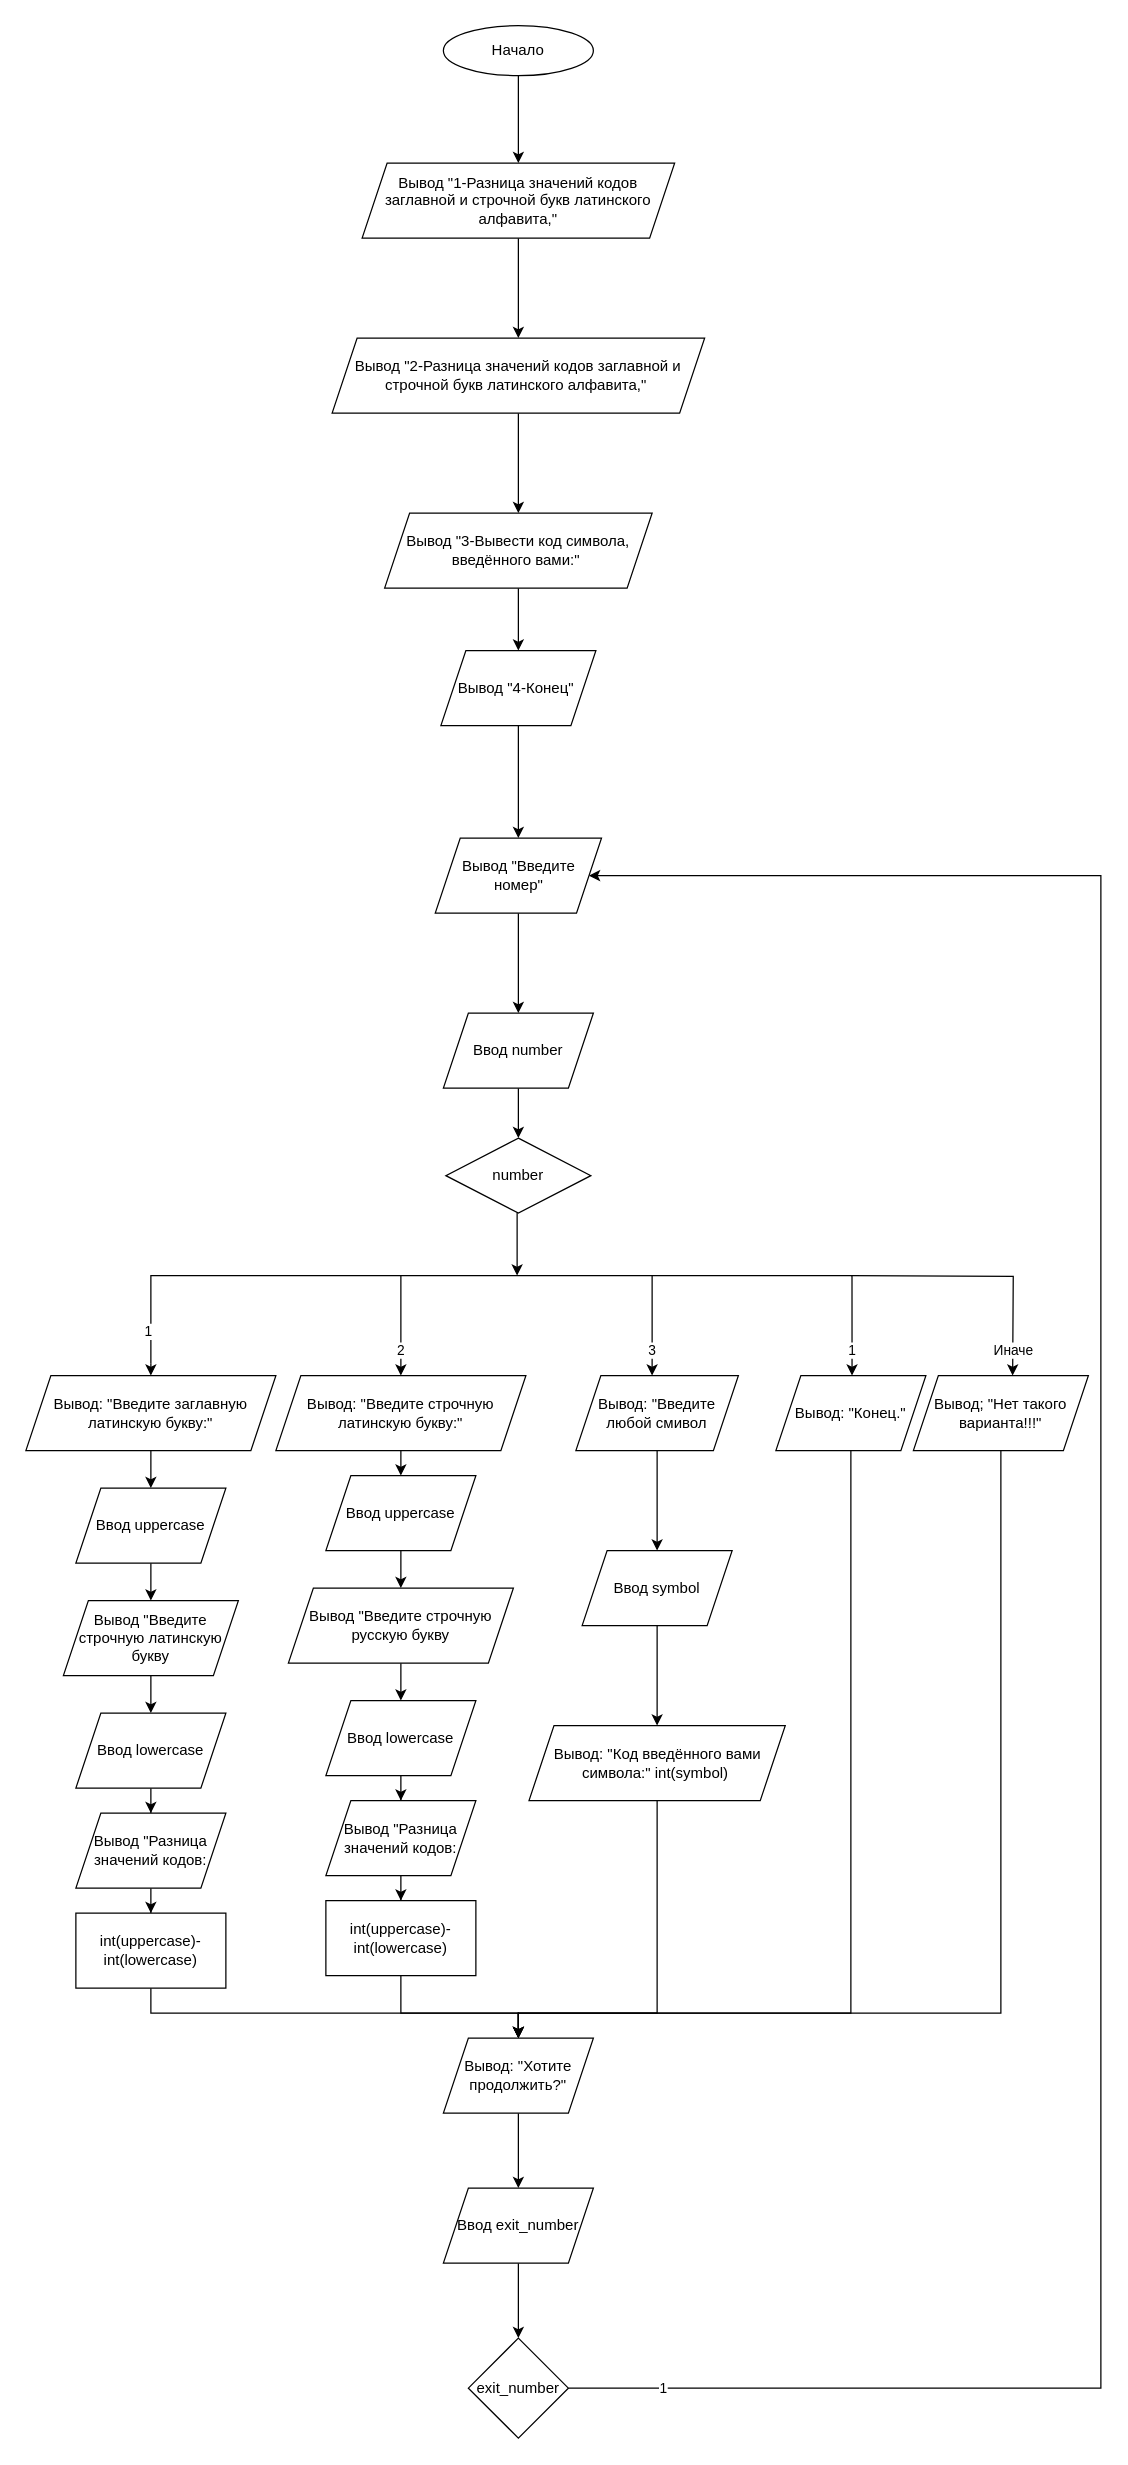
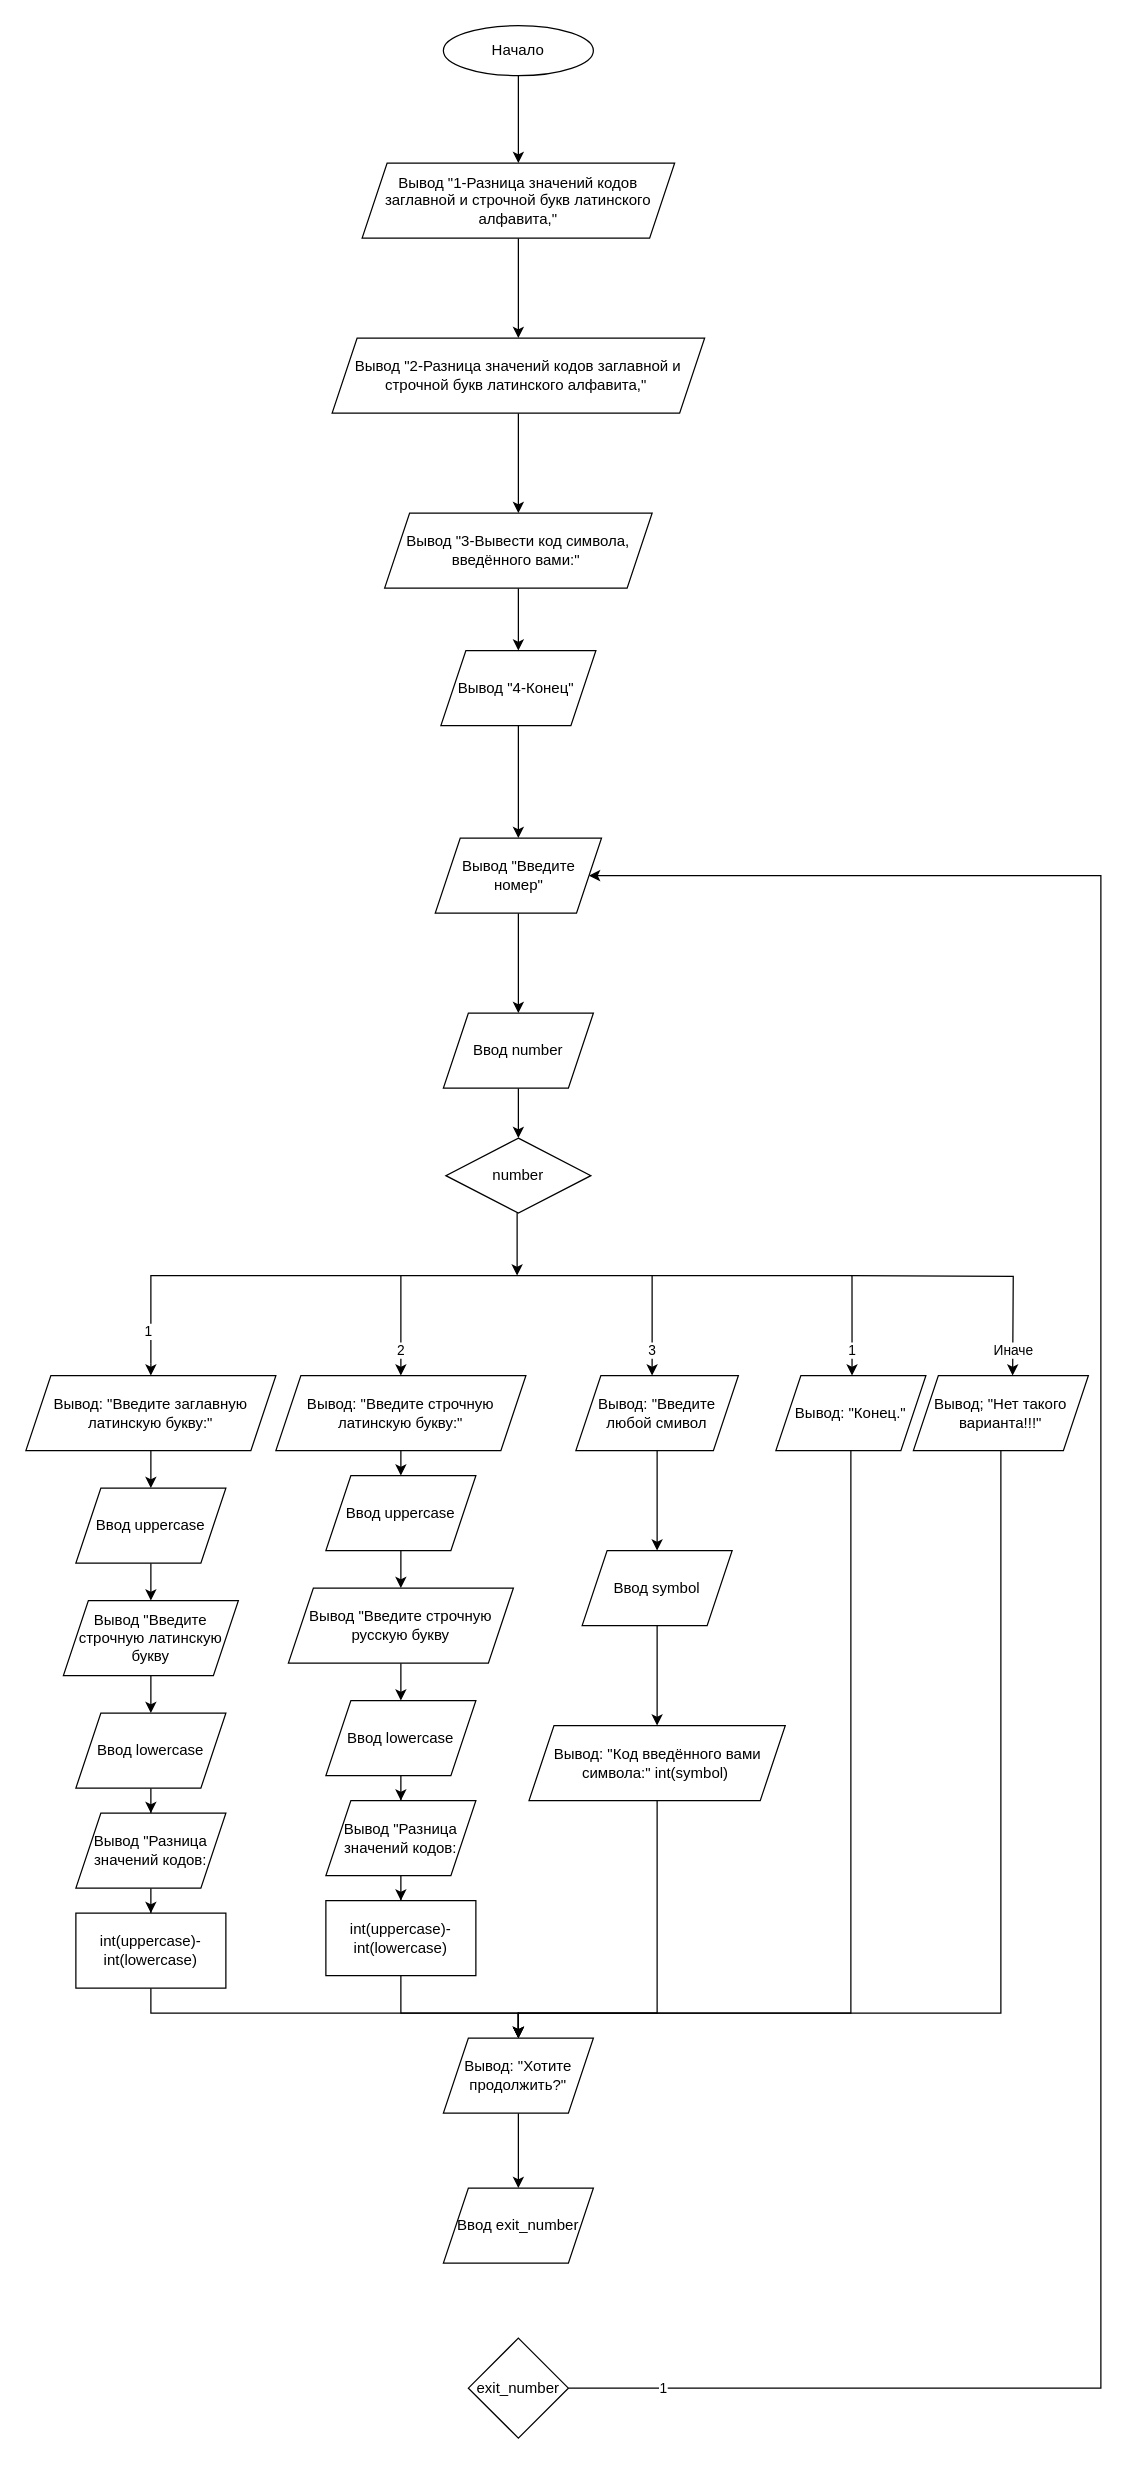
(518, 2296) -> none
